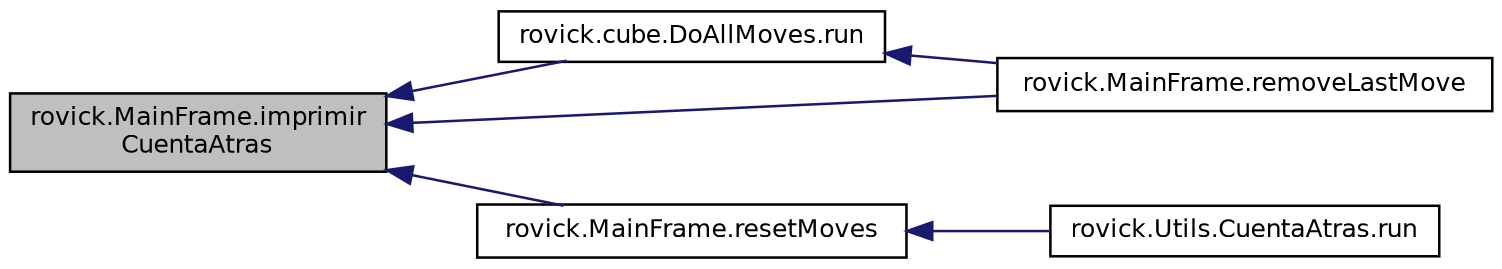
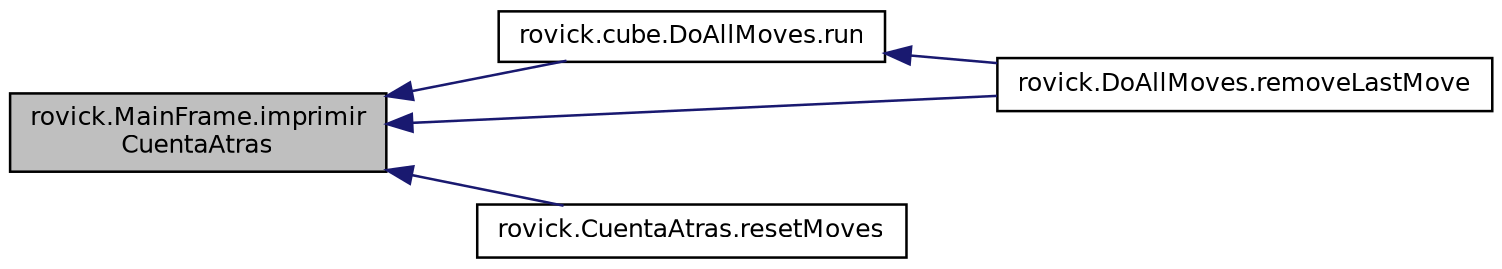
(1245, 85) -> (1245, 85)
(692, 231) -> (692, 231)
(1245, 231) -> none
